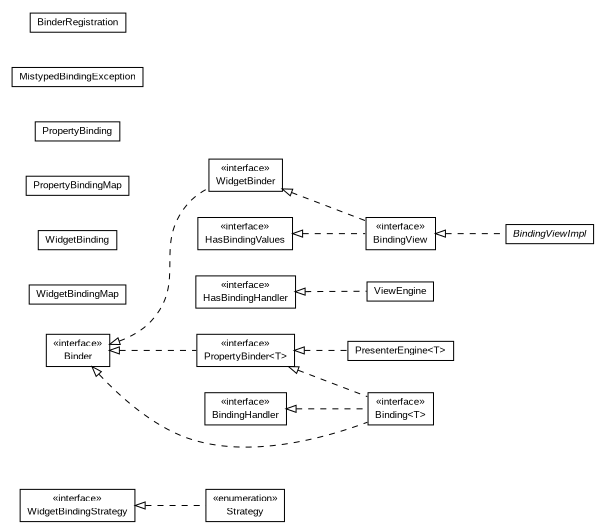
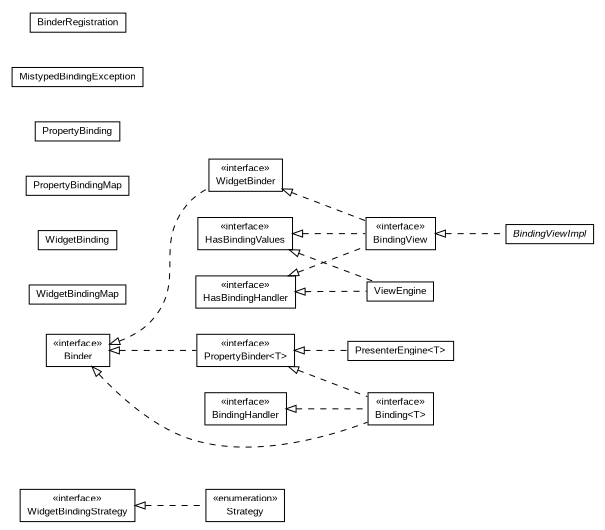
none -> (333, 259)
none -> (336, 267)
